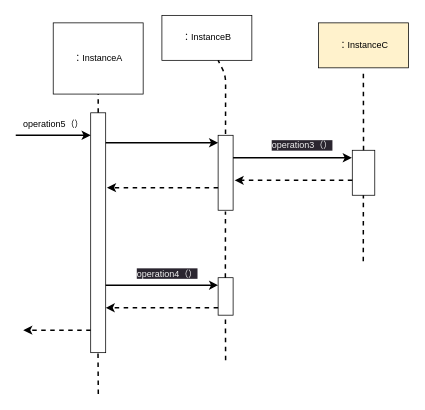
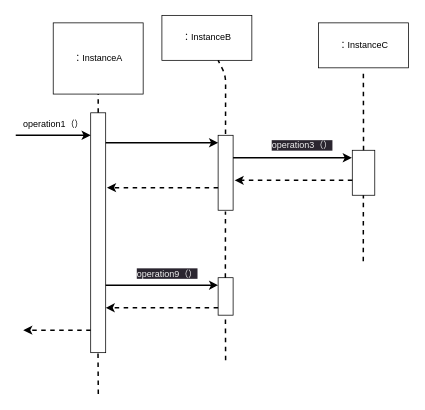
(363, 45) -> (363, 45)
(53, 124) -> (53, 124)
(170, 274) -> (170, 274)
